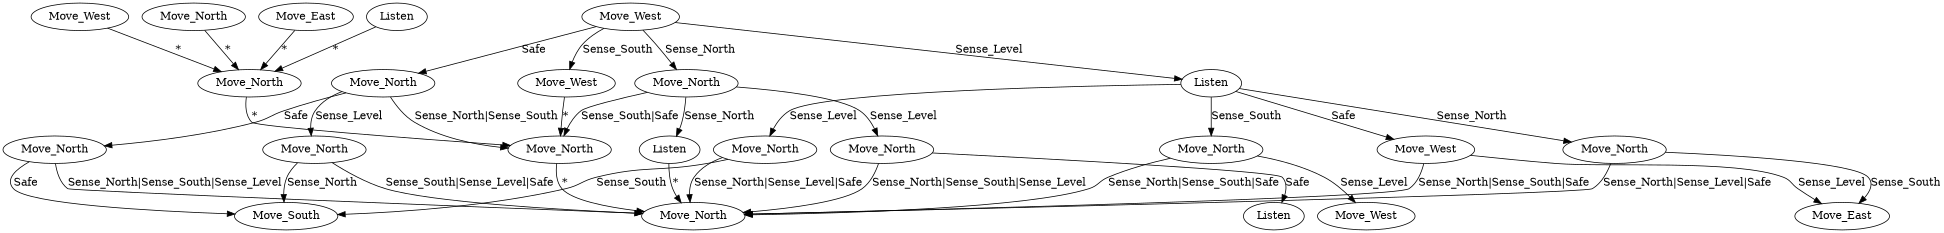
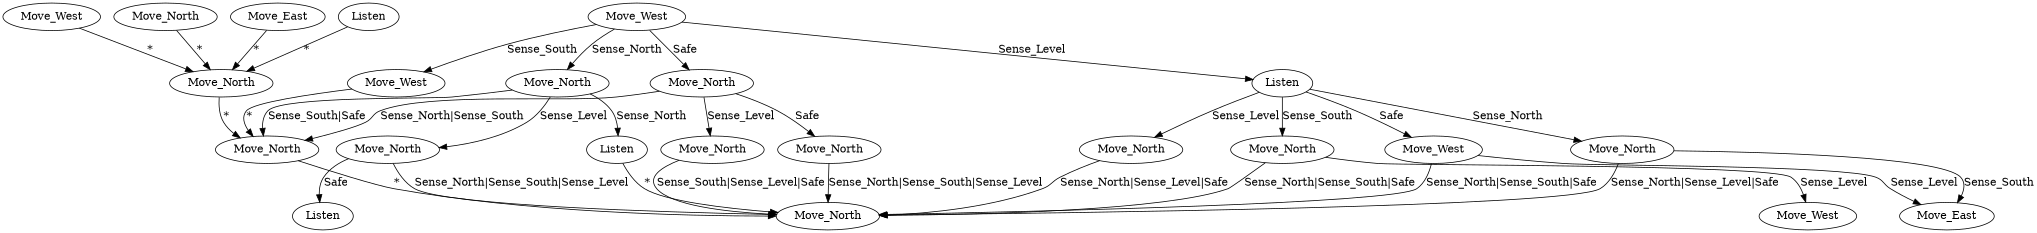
(286, 216) -> none
